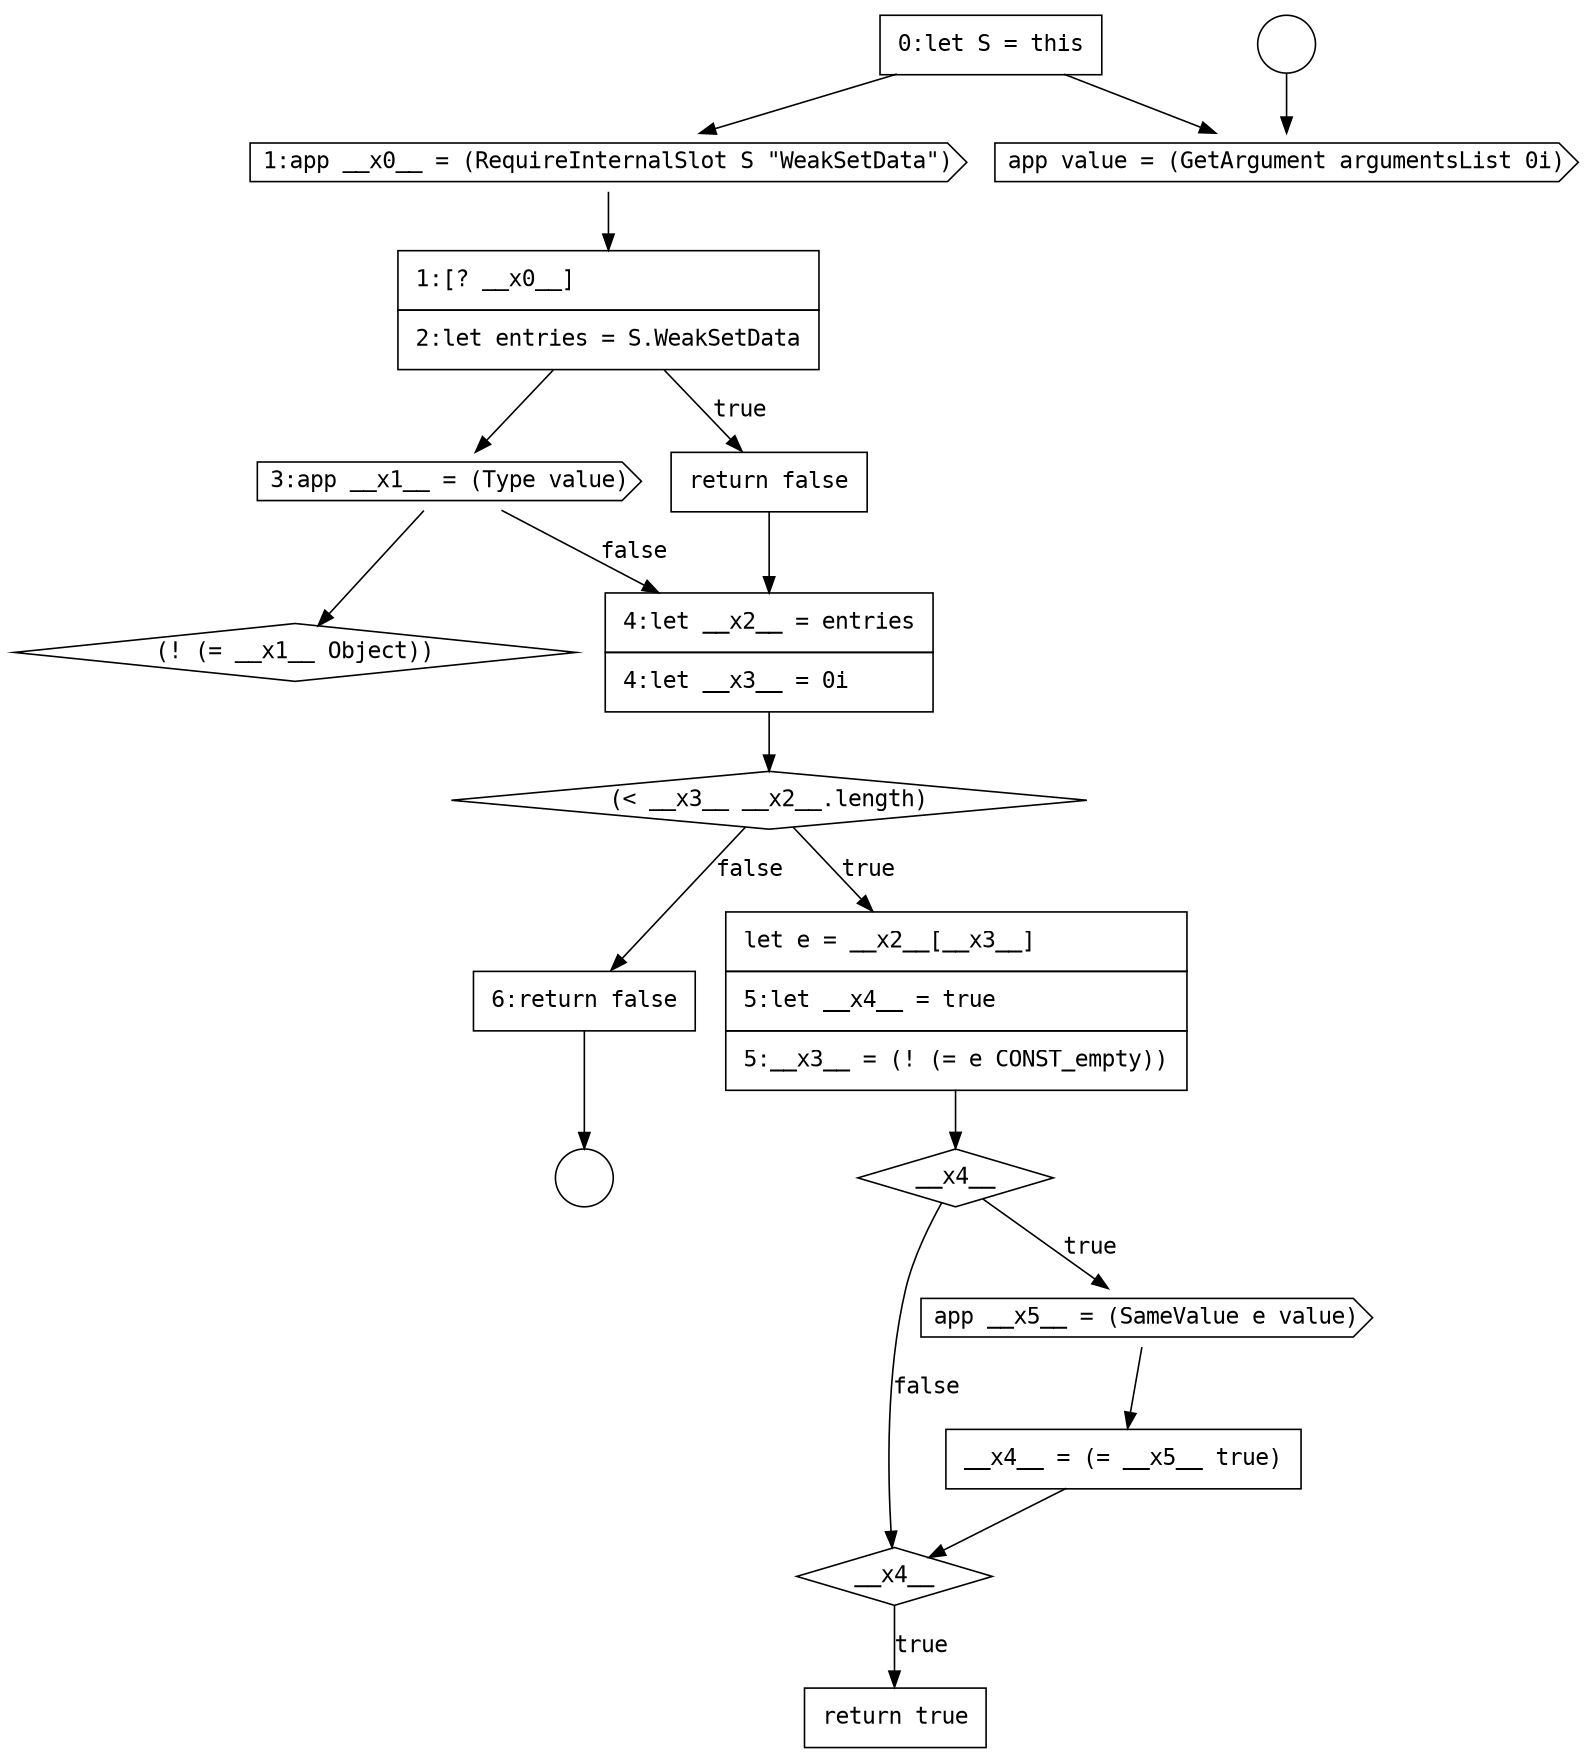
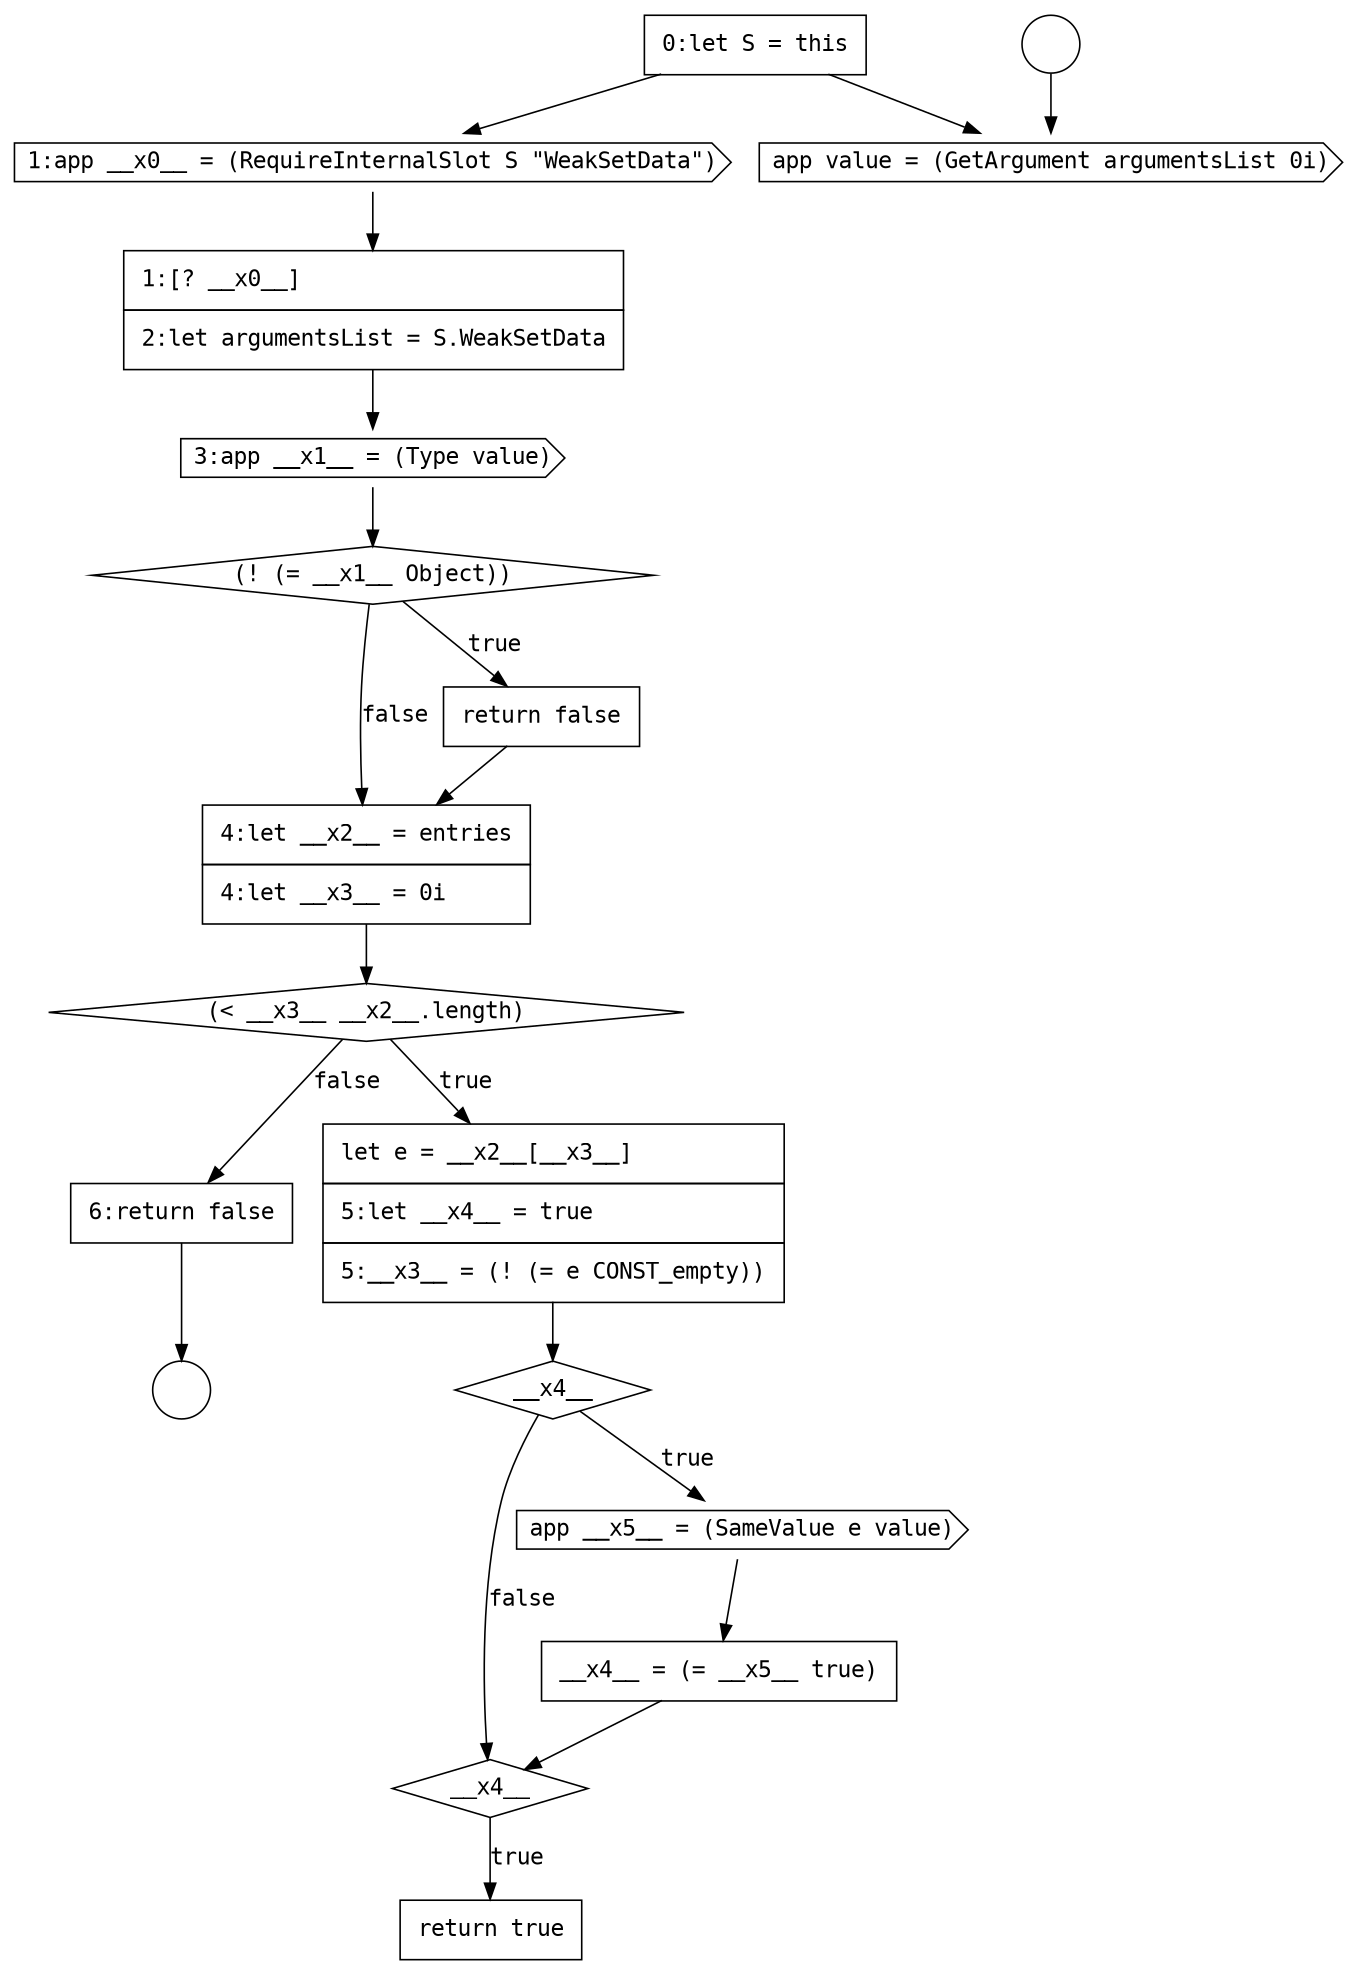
(608, 339) -> (374, 339)
(697, 405) -> (449, 639)
(573, 548) -> (361, 696)
